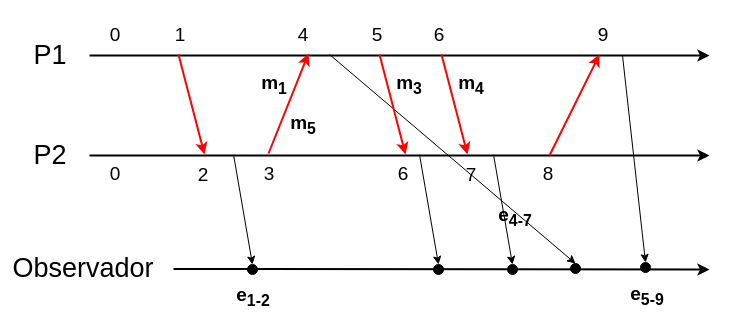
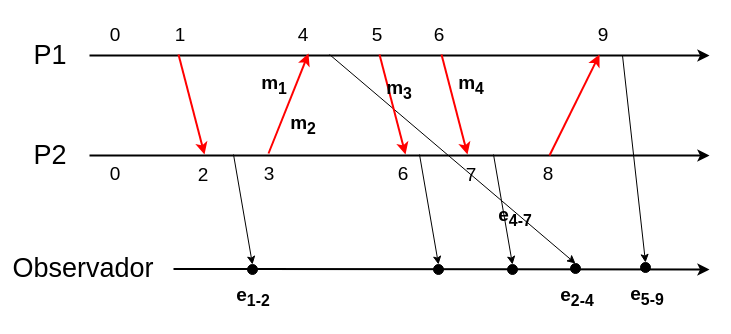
(410, 86) -> (400, 91)
(304, 126) -> (304, 126)
none -> (578, 298)
